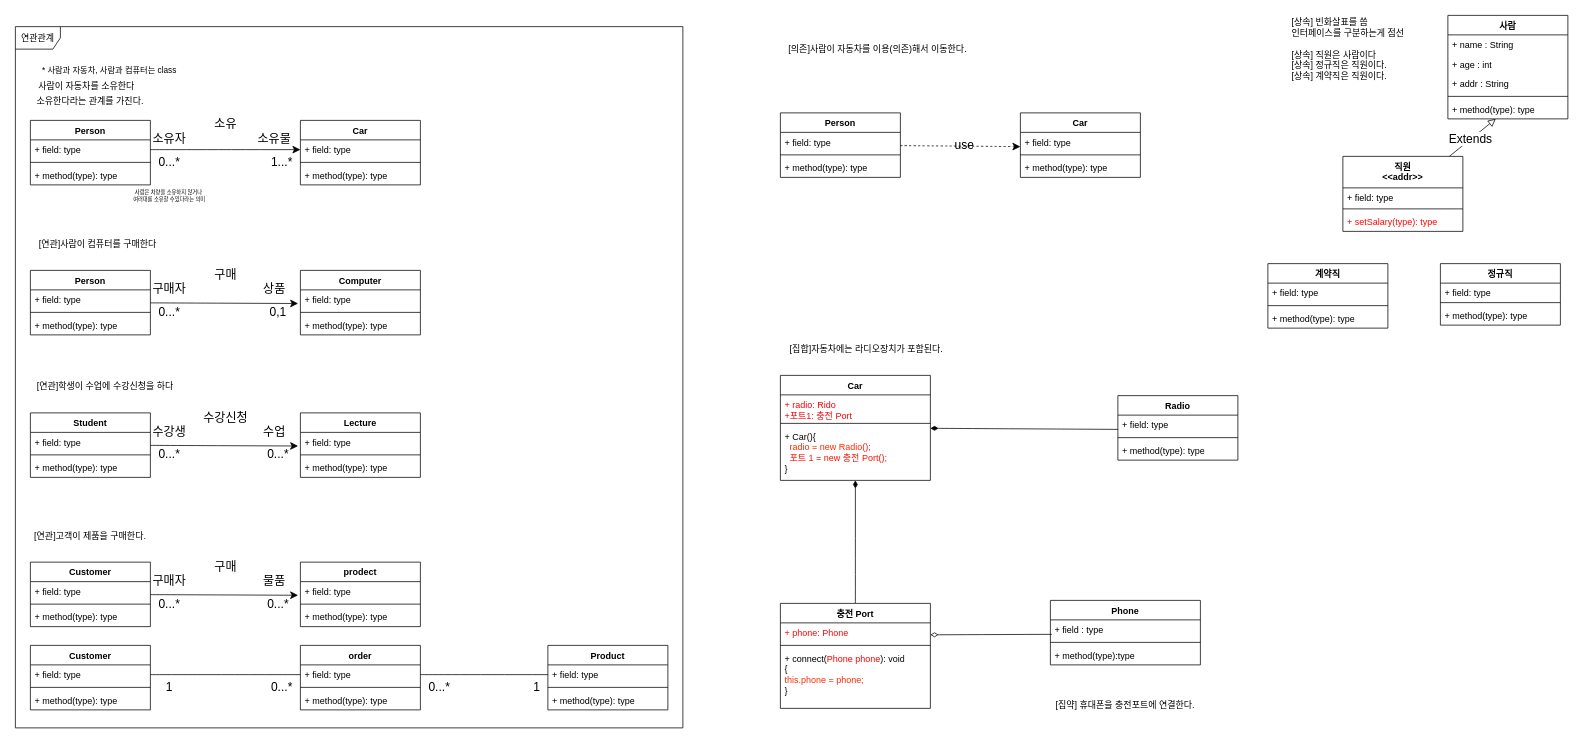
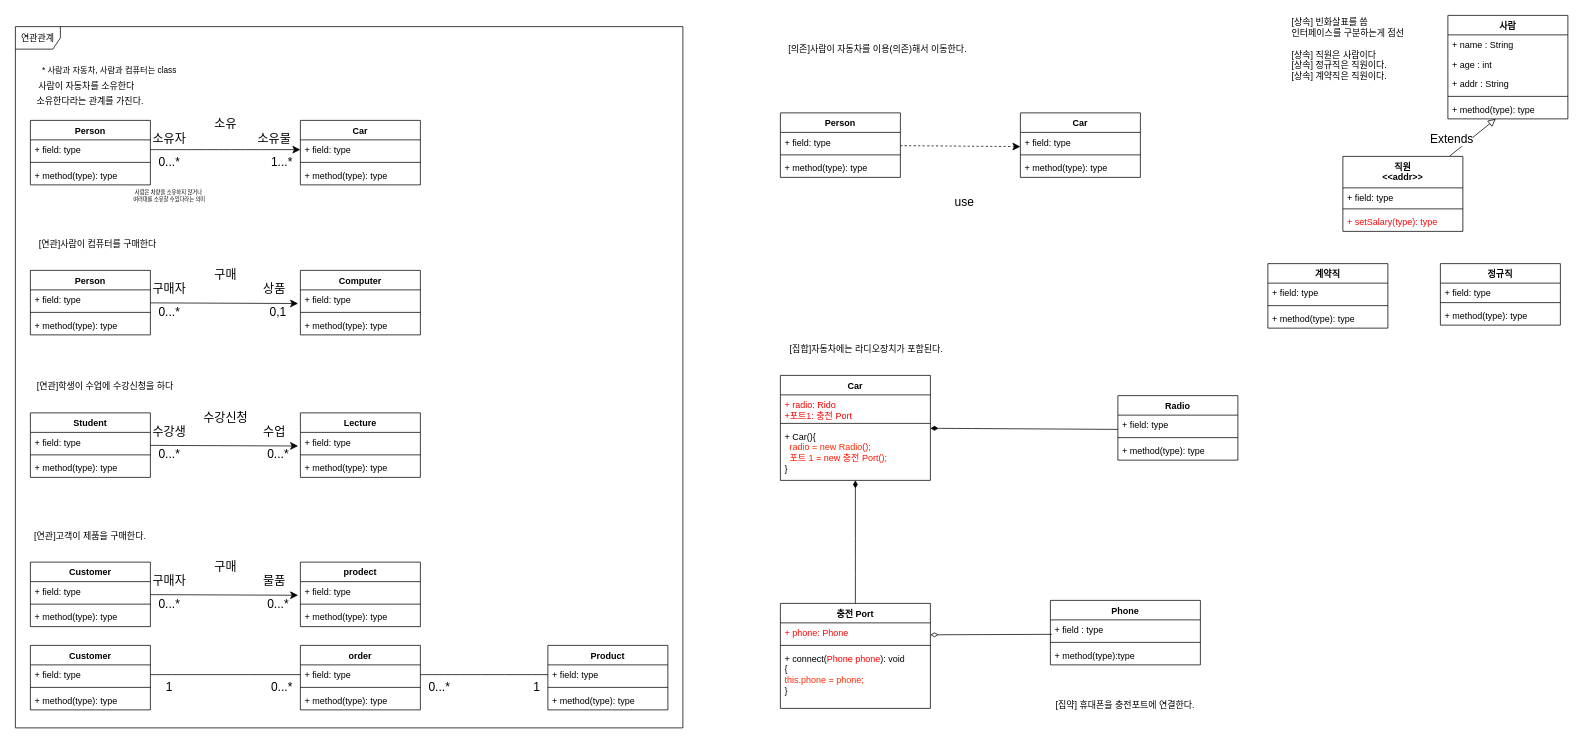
(1470, 139) -> (1452, 139)
(964, 145) -> (964, 201)
